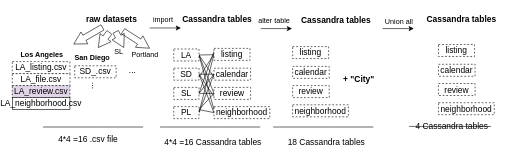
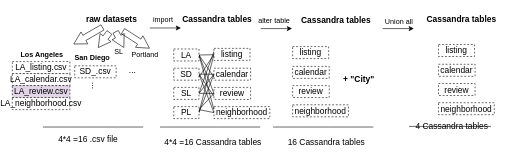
(41, 80) -> (41, 80)
(41, 104) -> (41, 104)
(326, 142) -> (326, 142)
